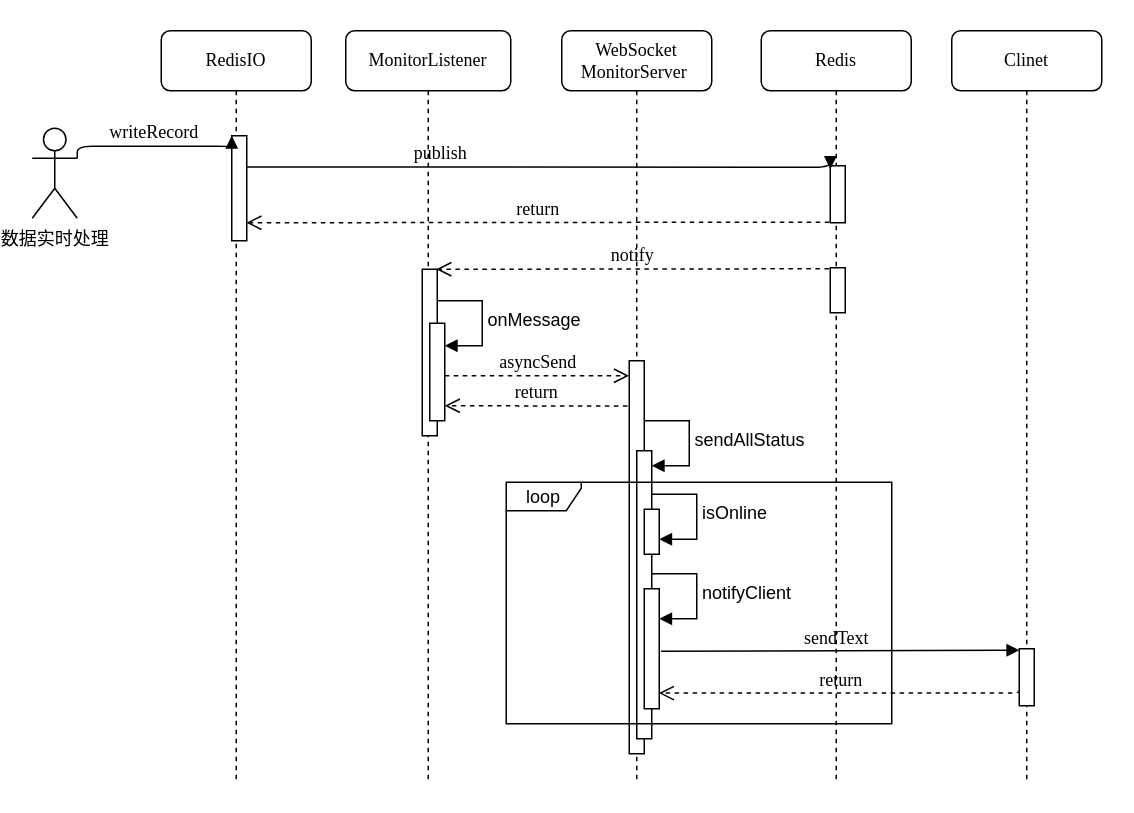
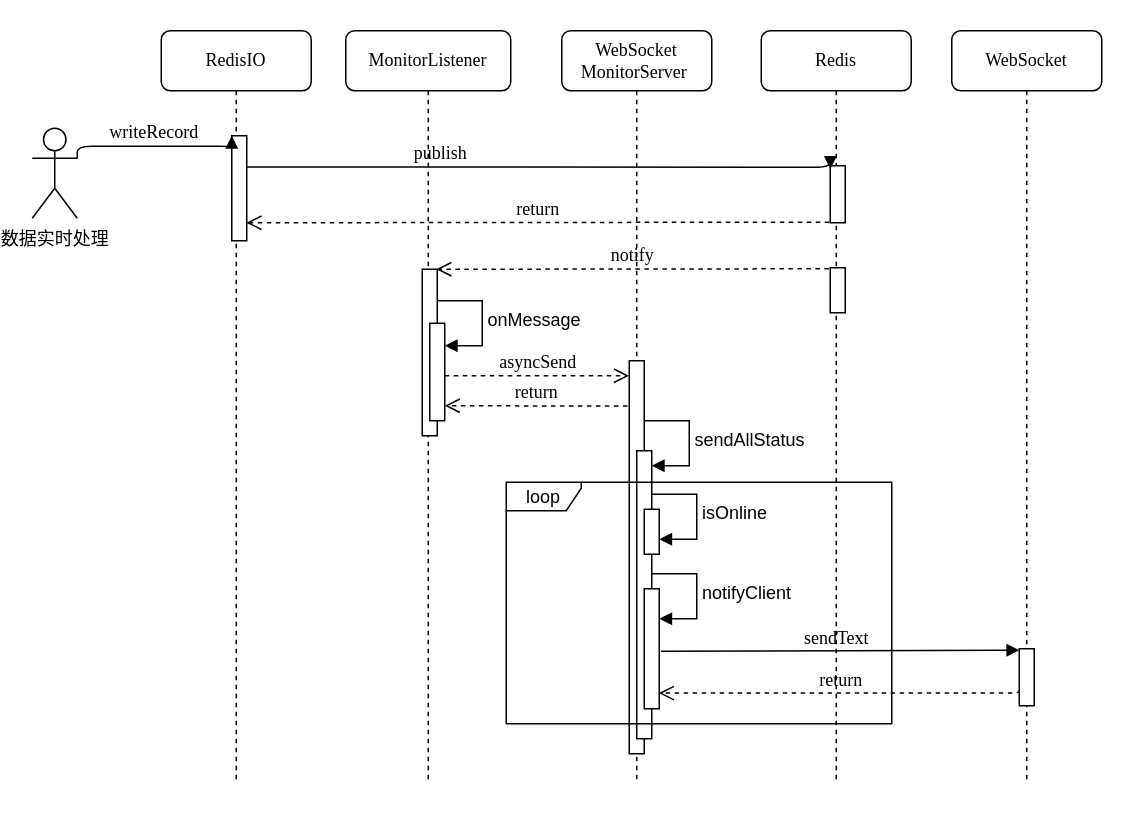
(1027, 61) -> (1027, 61)
